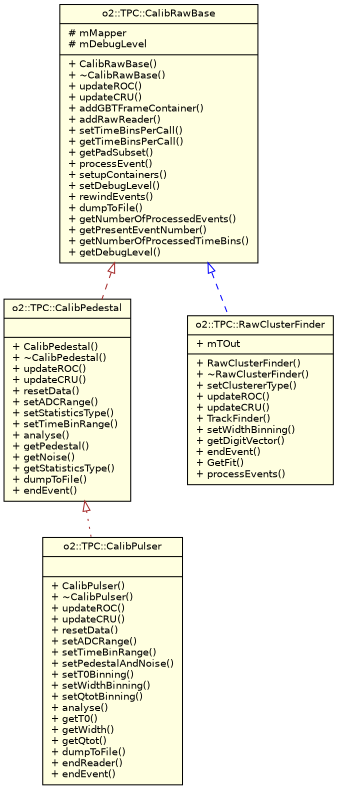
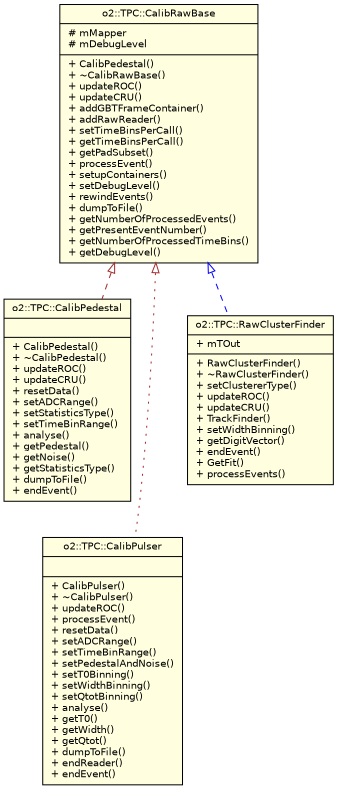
(113, 64) -> (111, 64)
(89, 524) -> (148, 406)
(88, 619) -> (94, 619)
